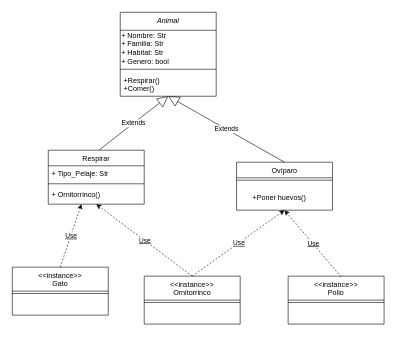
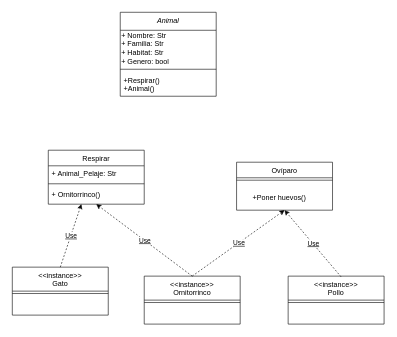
(145, 80) -> (145, 80)
(130, 126) -> none
(231, 132) -> none
(83, 174) -> (86, 174)
